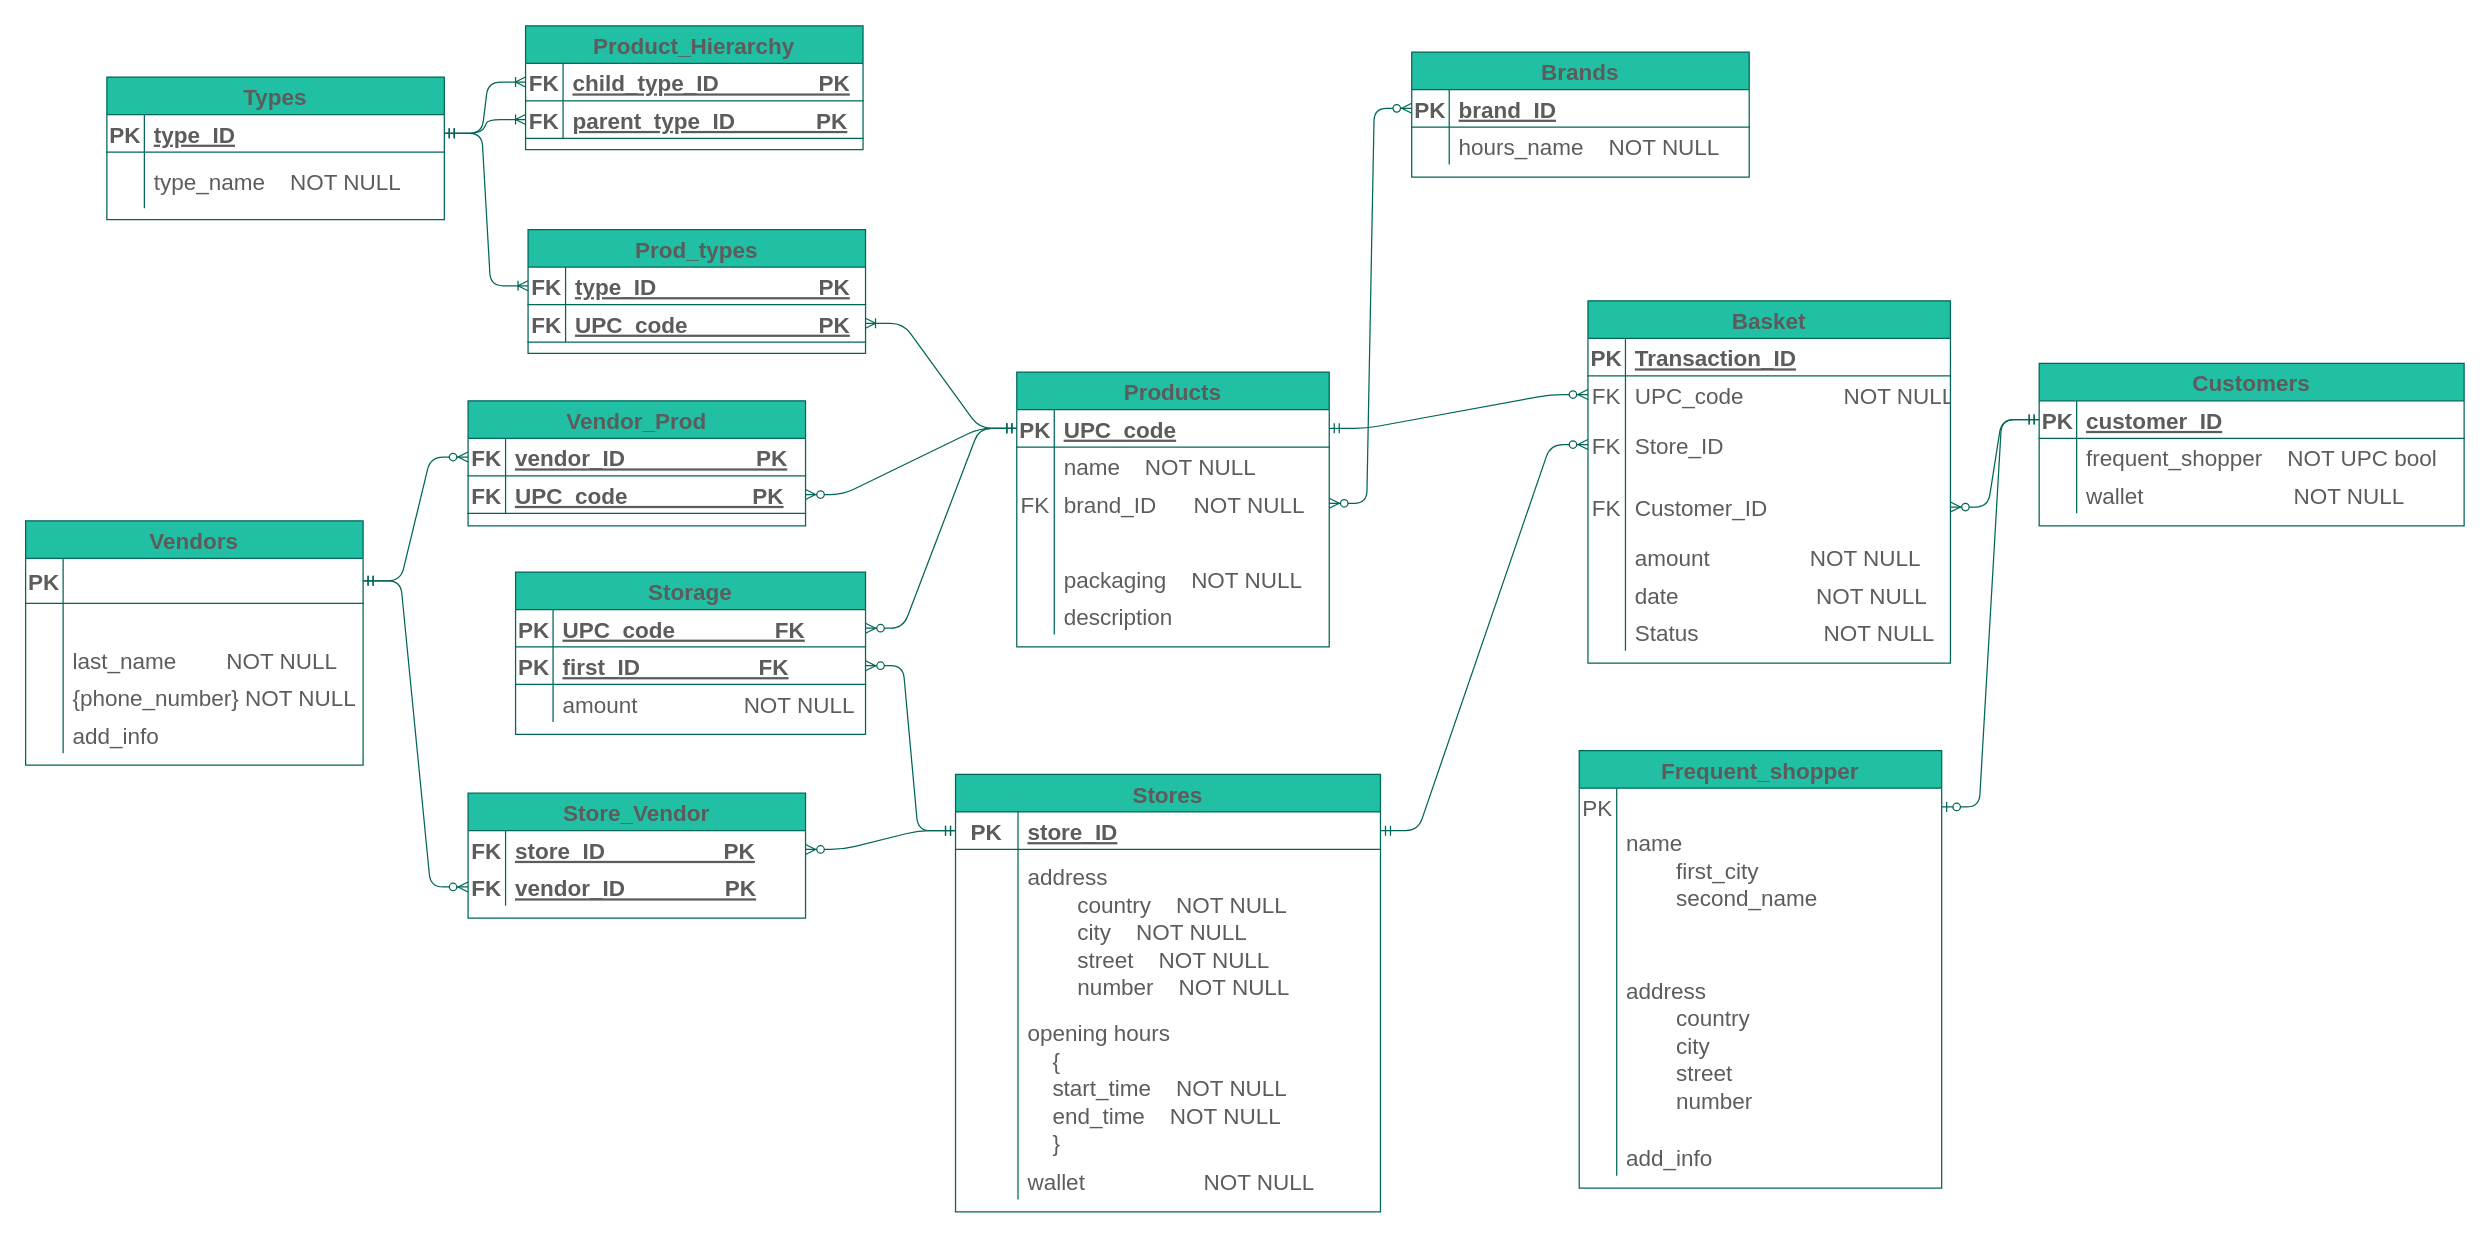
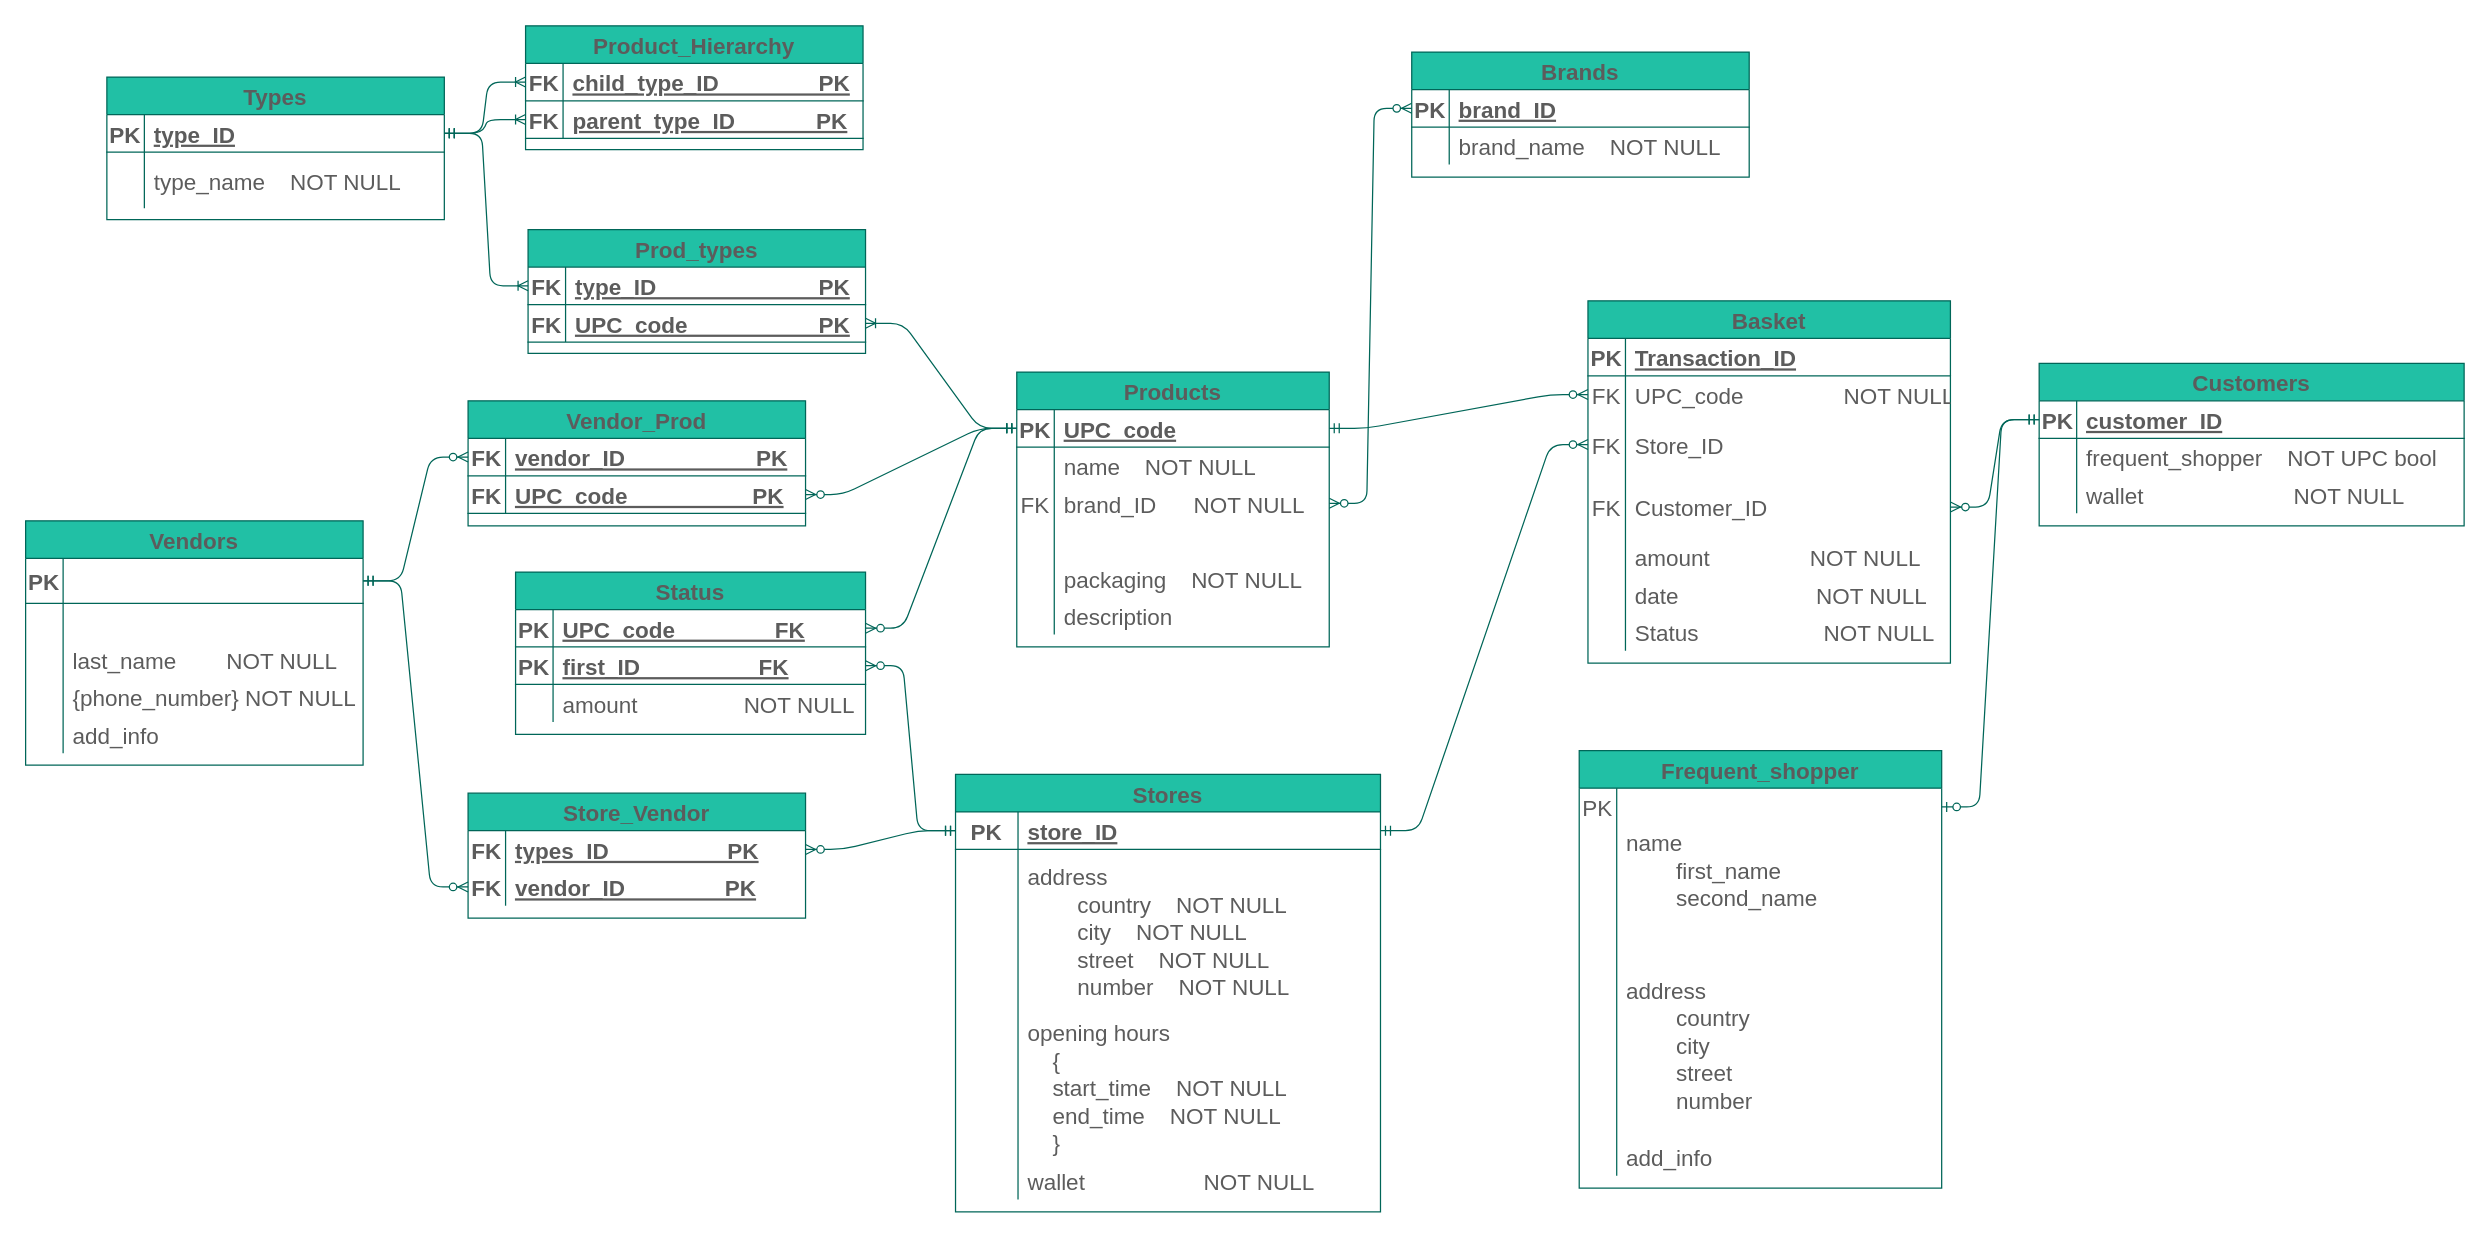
(1594, 148) -> (1594, 148)
(690, 593) -> (690, 593)
(1651, 844) -> (1651, 844)
(698, 851) -> (698, 851)
